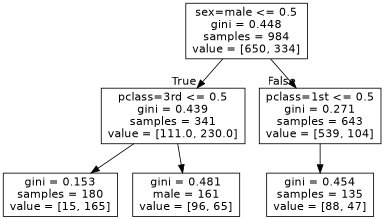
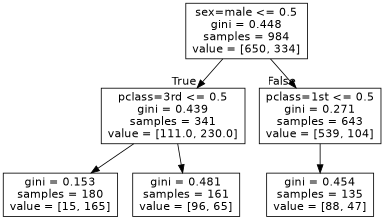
(186, 195) -> (186, 195)
